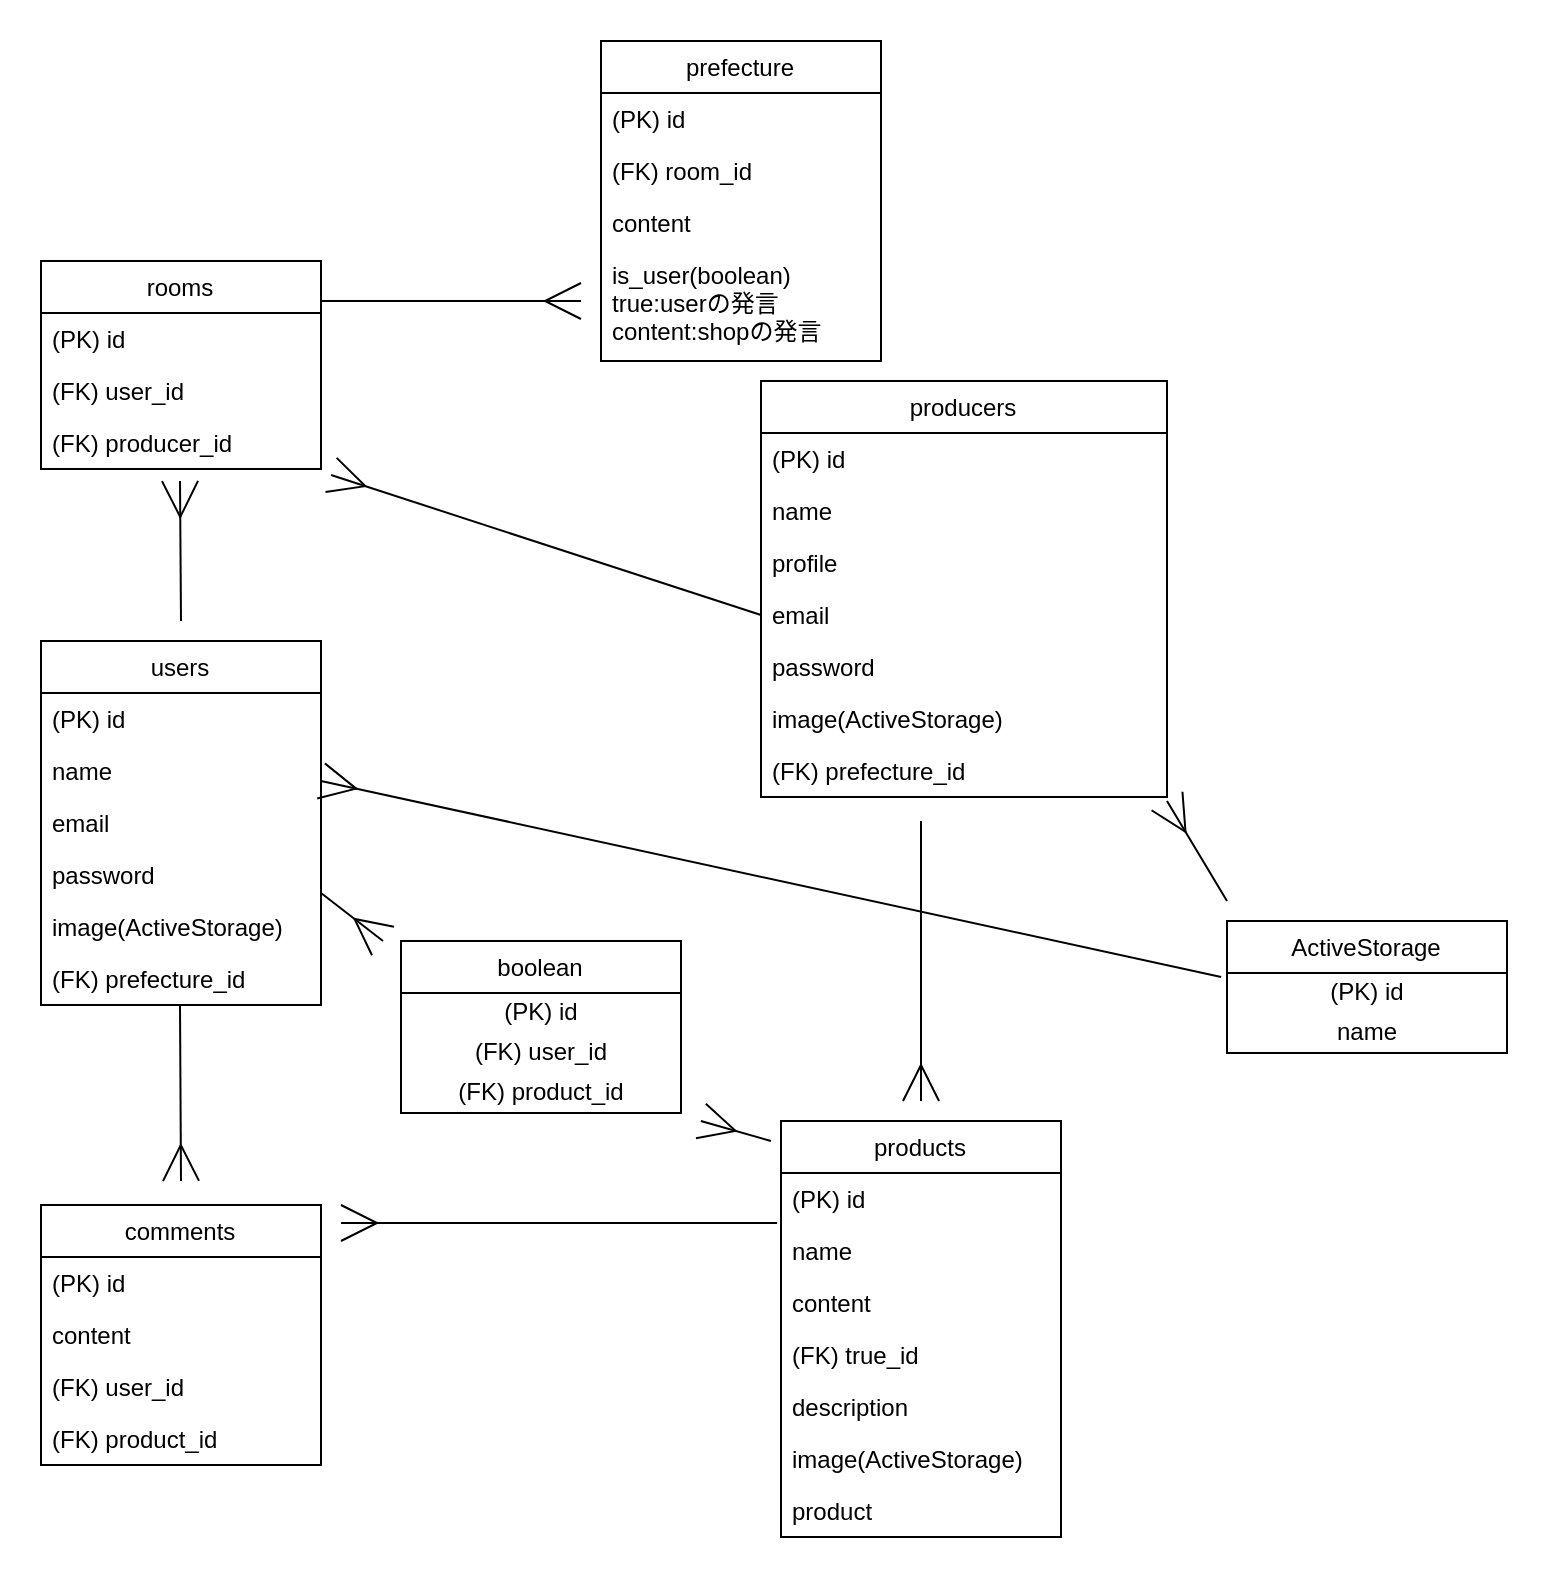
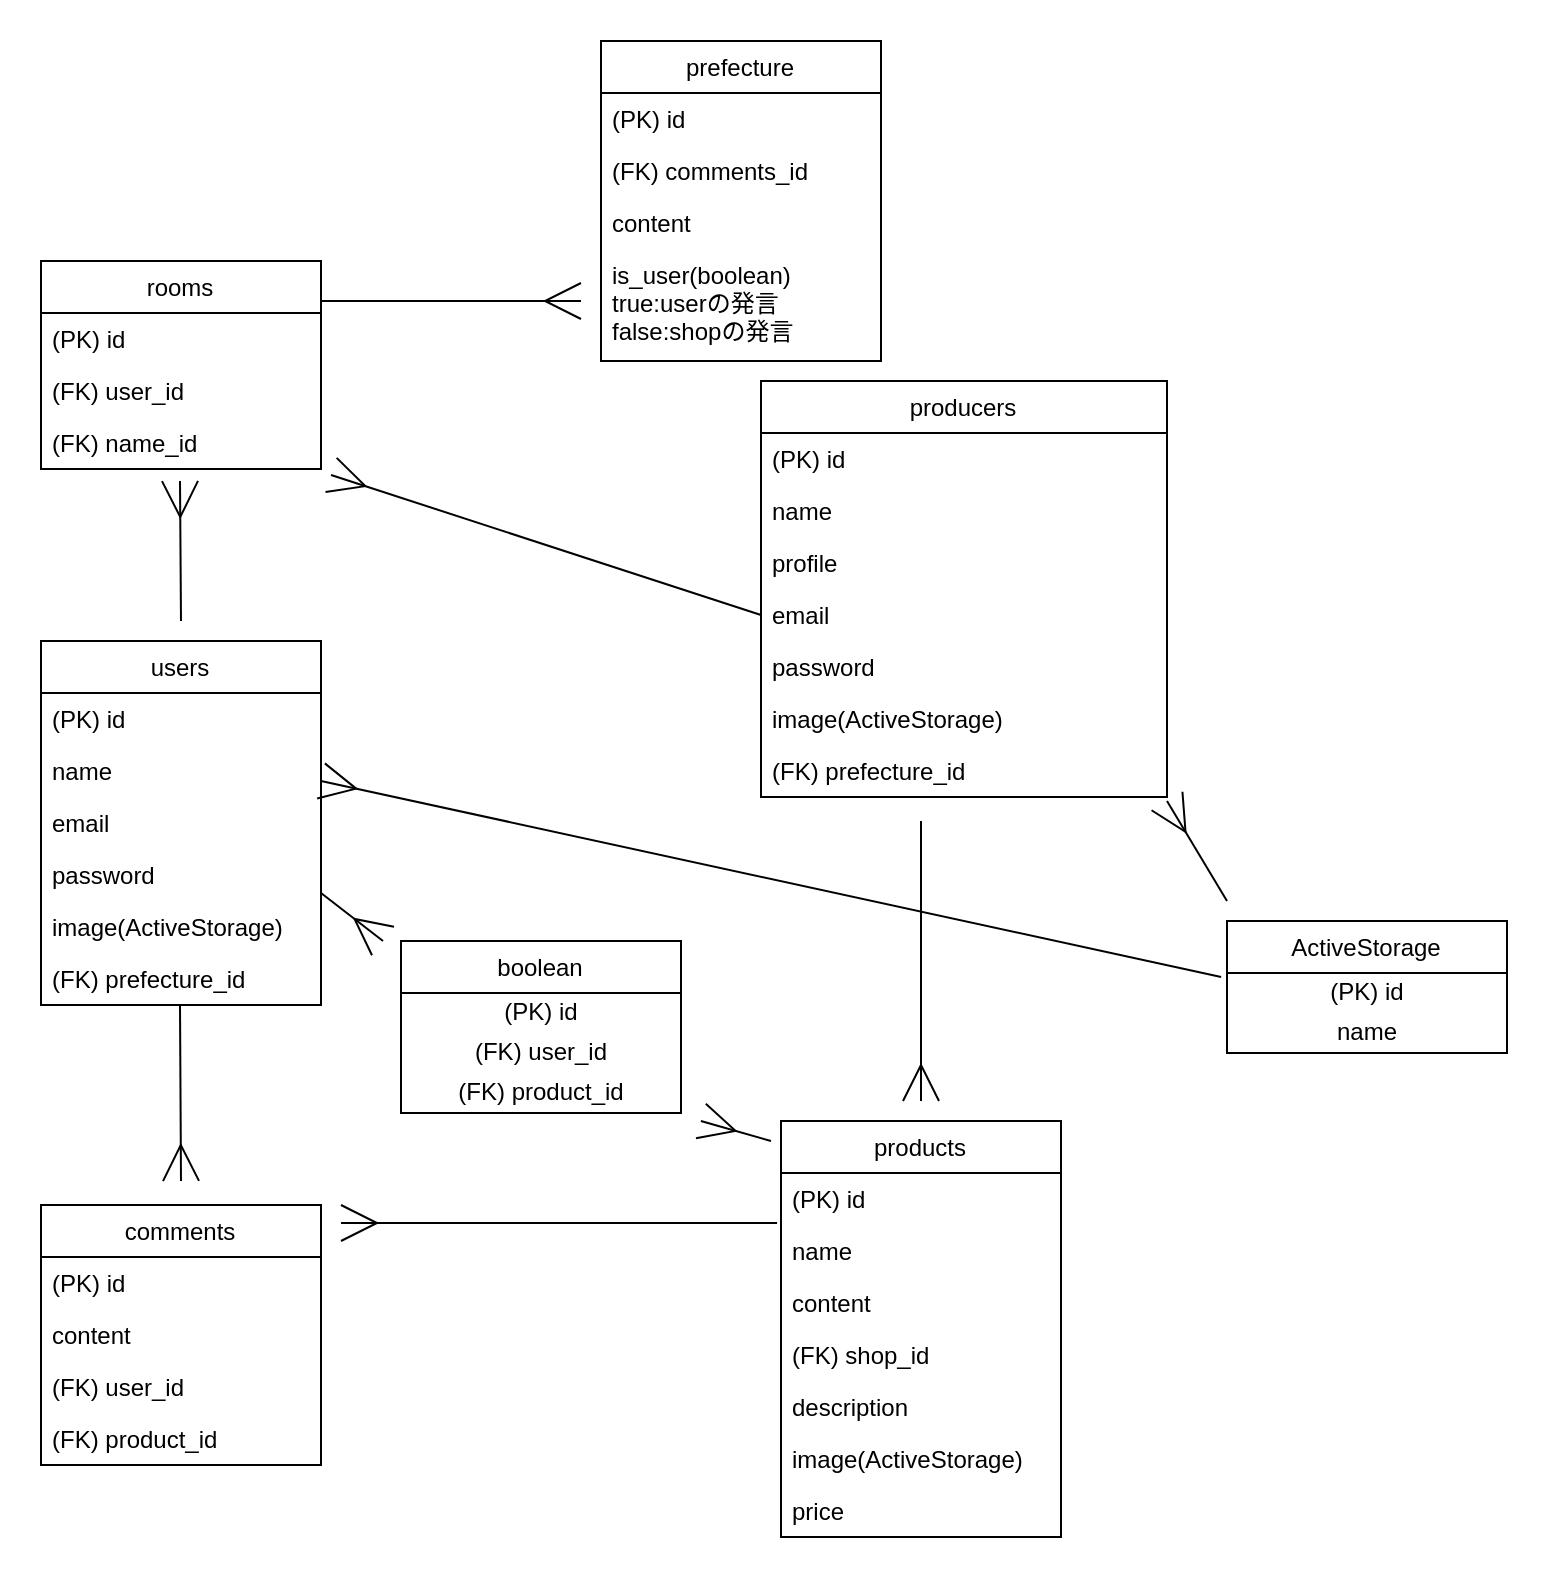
(690, 172) -> (716, 172)
(713, 276) -> (713, 276)
(153, 444) -> (126, 444)
(870, 1356) -> (870, 1356)
(839, 1512) -> (822, 1512)
